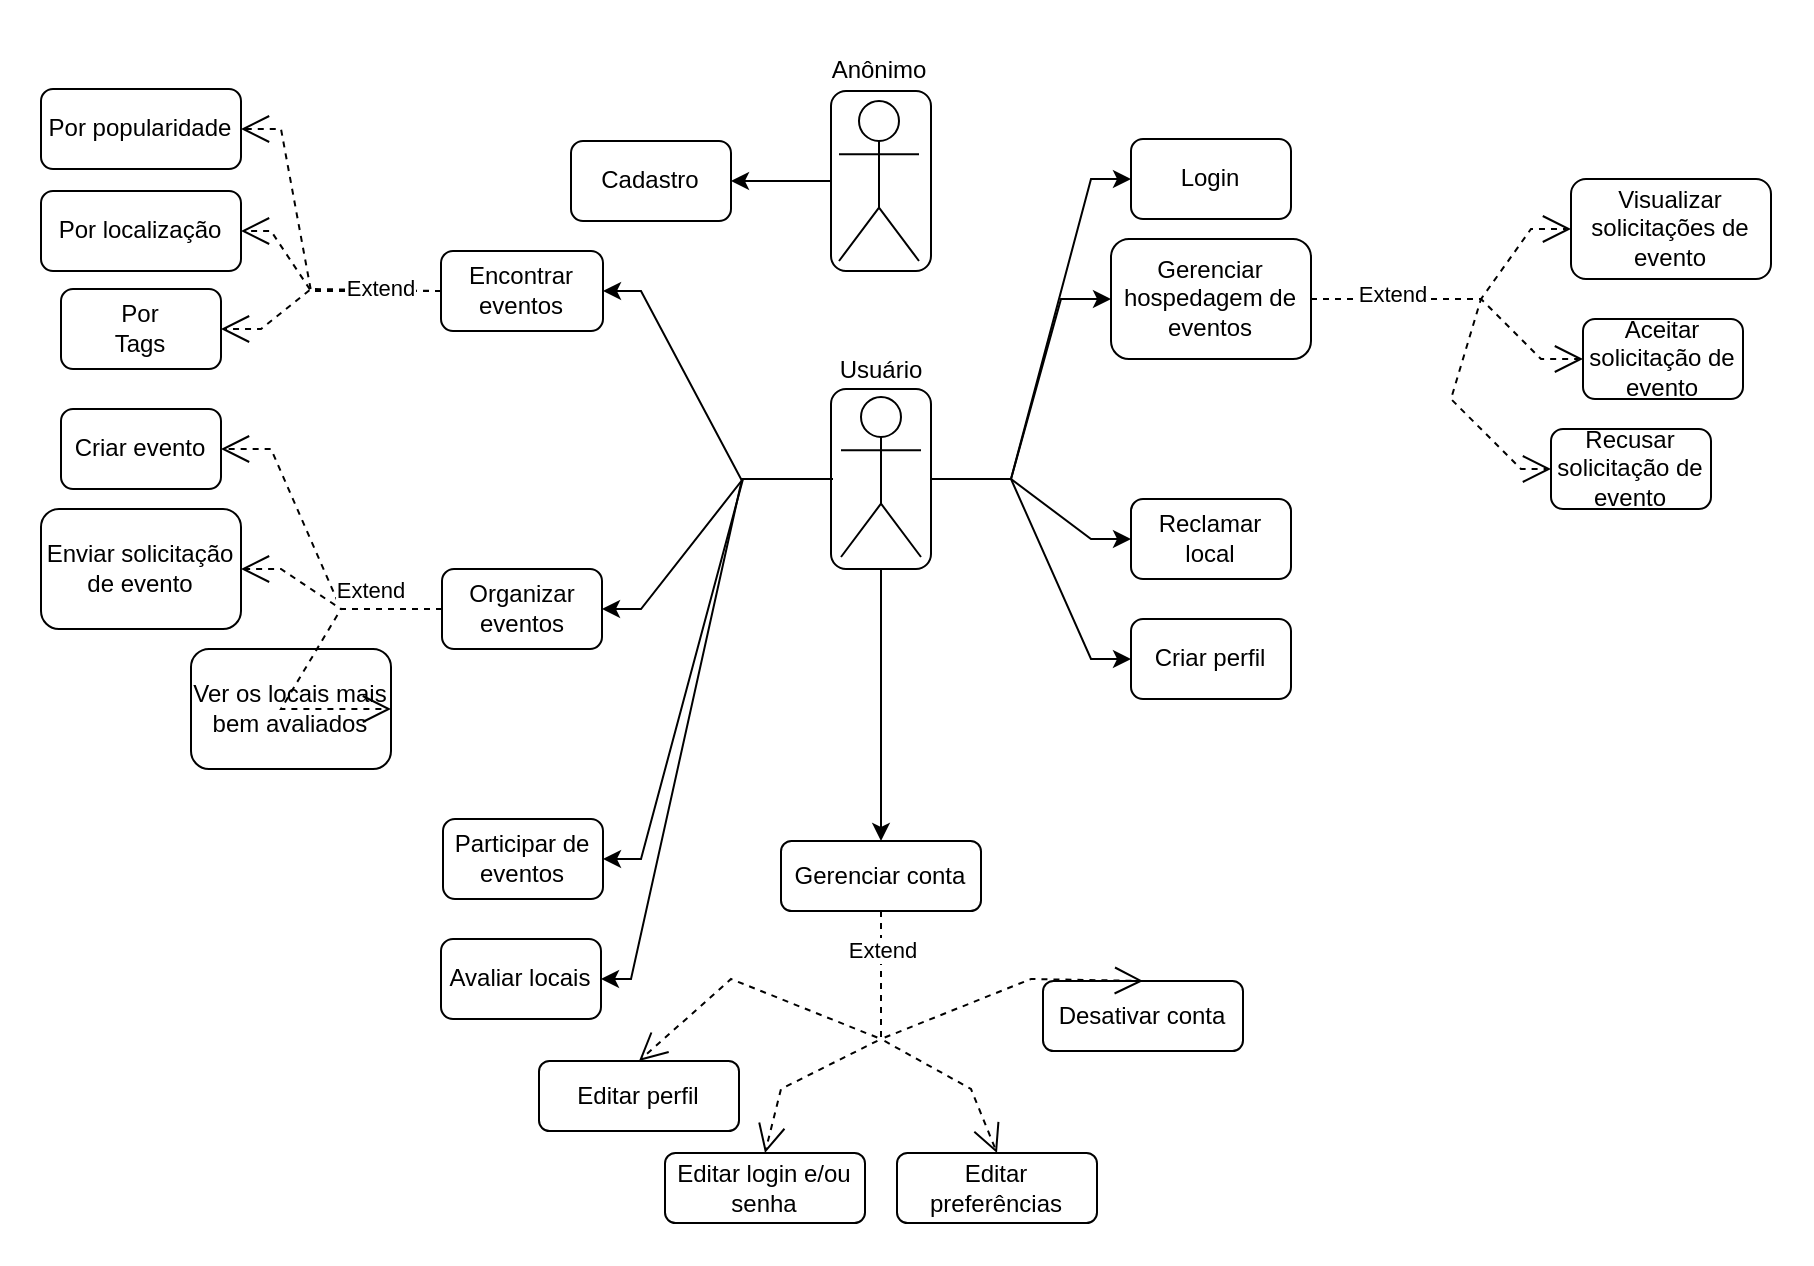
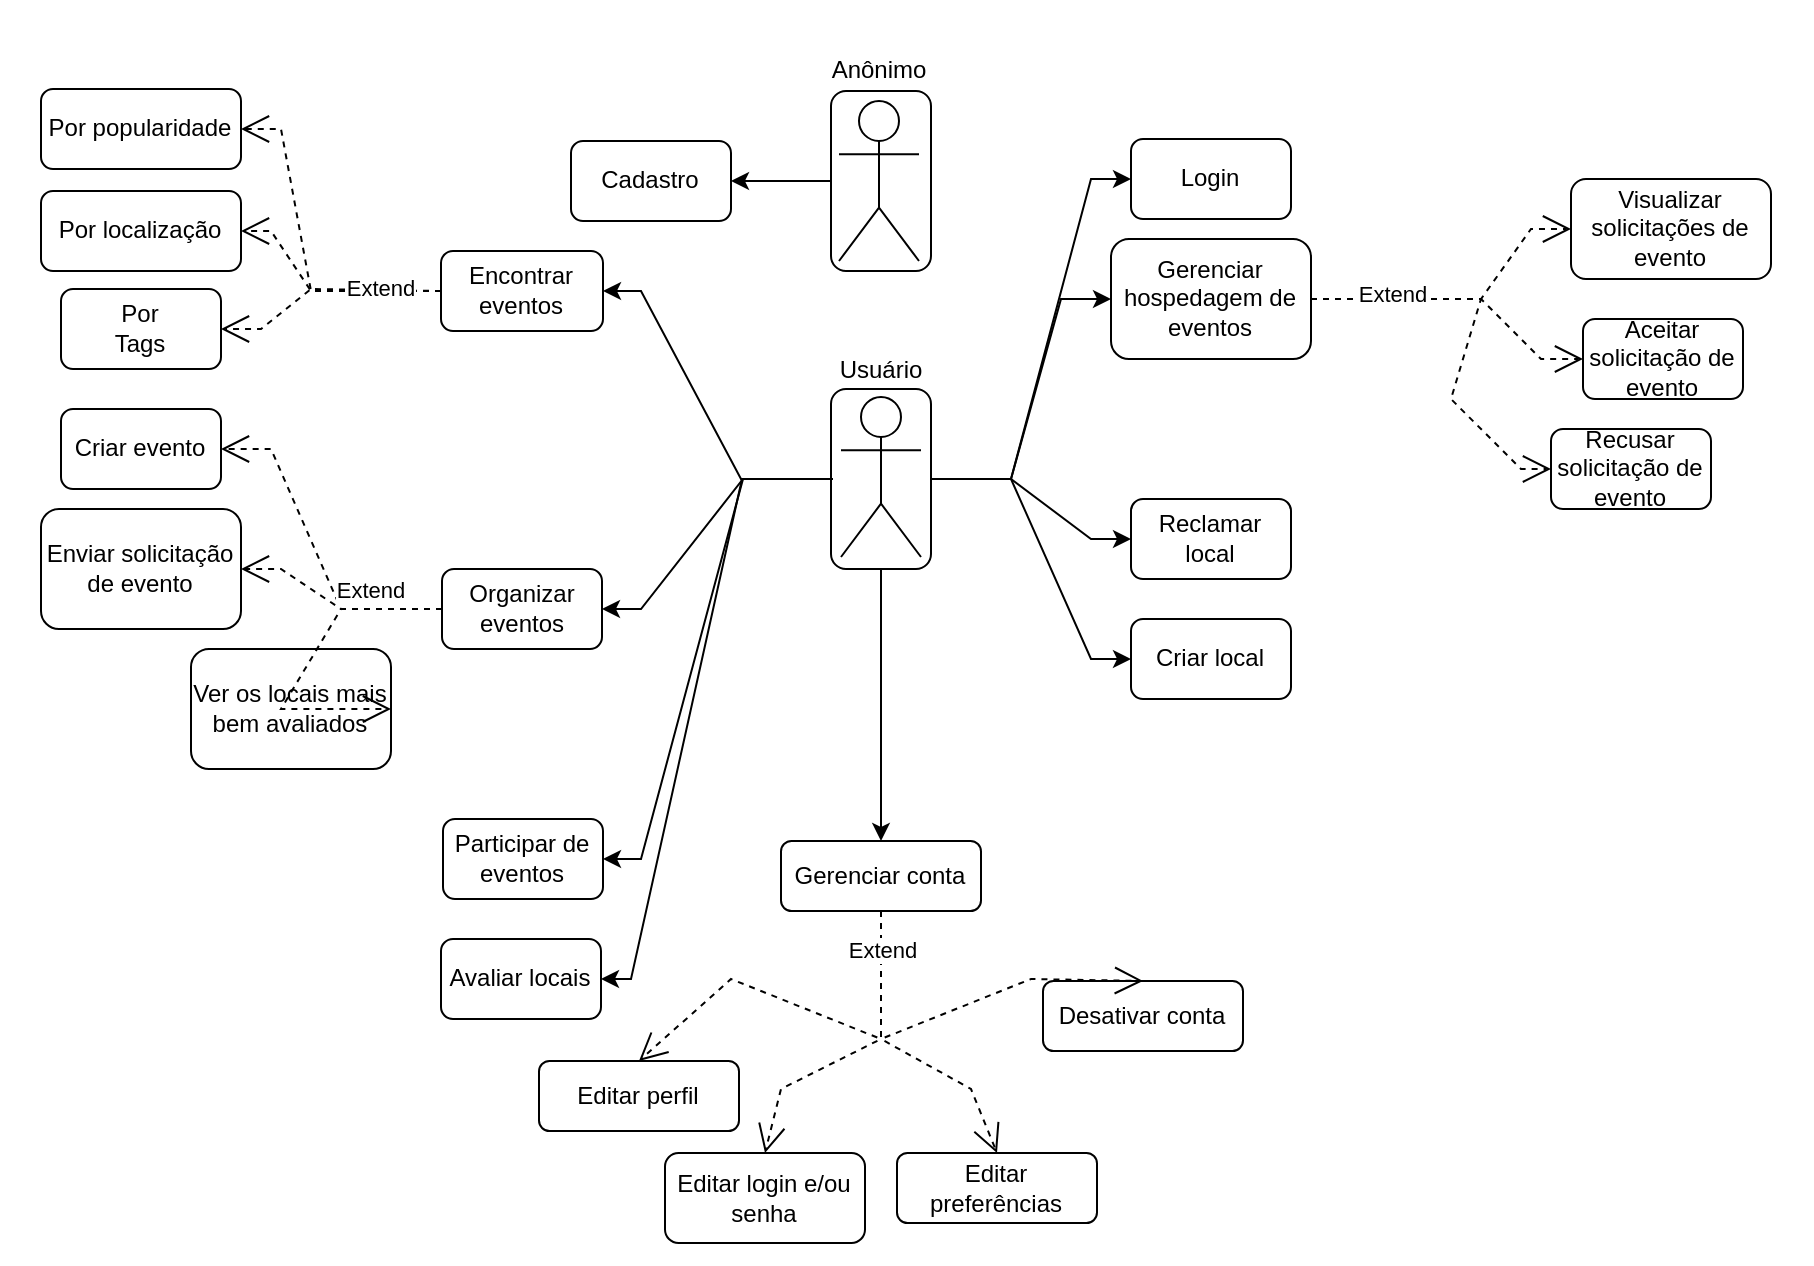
(1211, 659) -> (1211, 659)
(765, 1188) -> (765, 1198)
